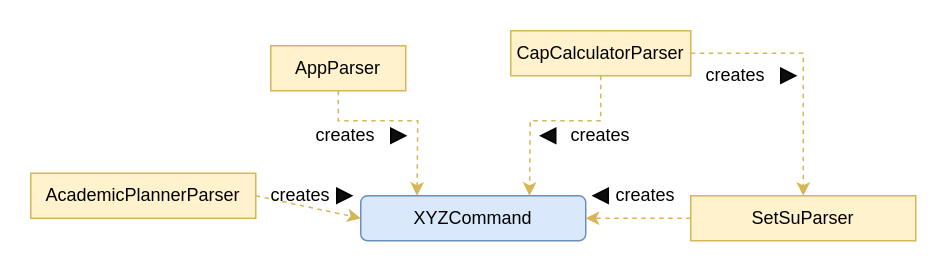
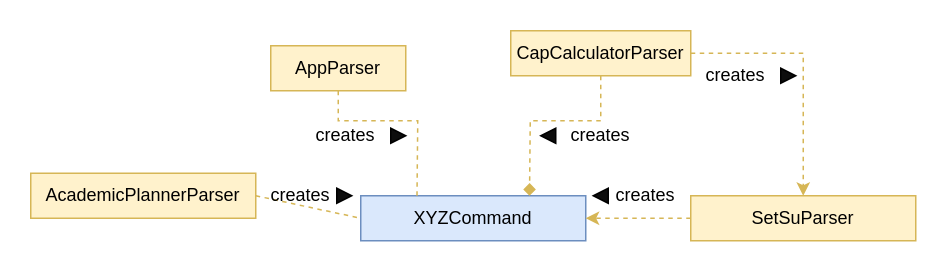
(530, 183) -> (530, 182)
(417, 184) -> (417, 188)
(349, 216) -> (354, 217)
(473, 218) -> (473, 218)
